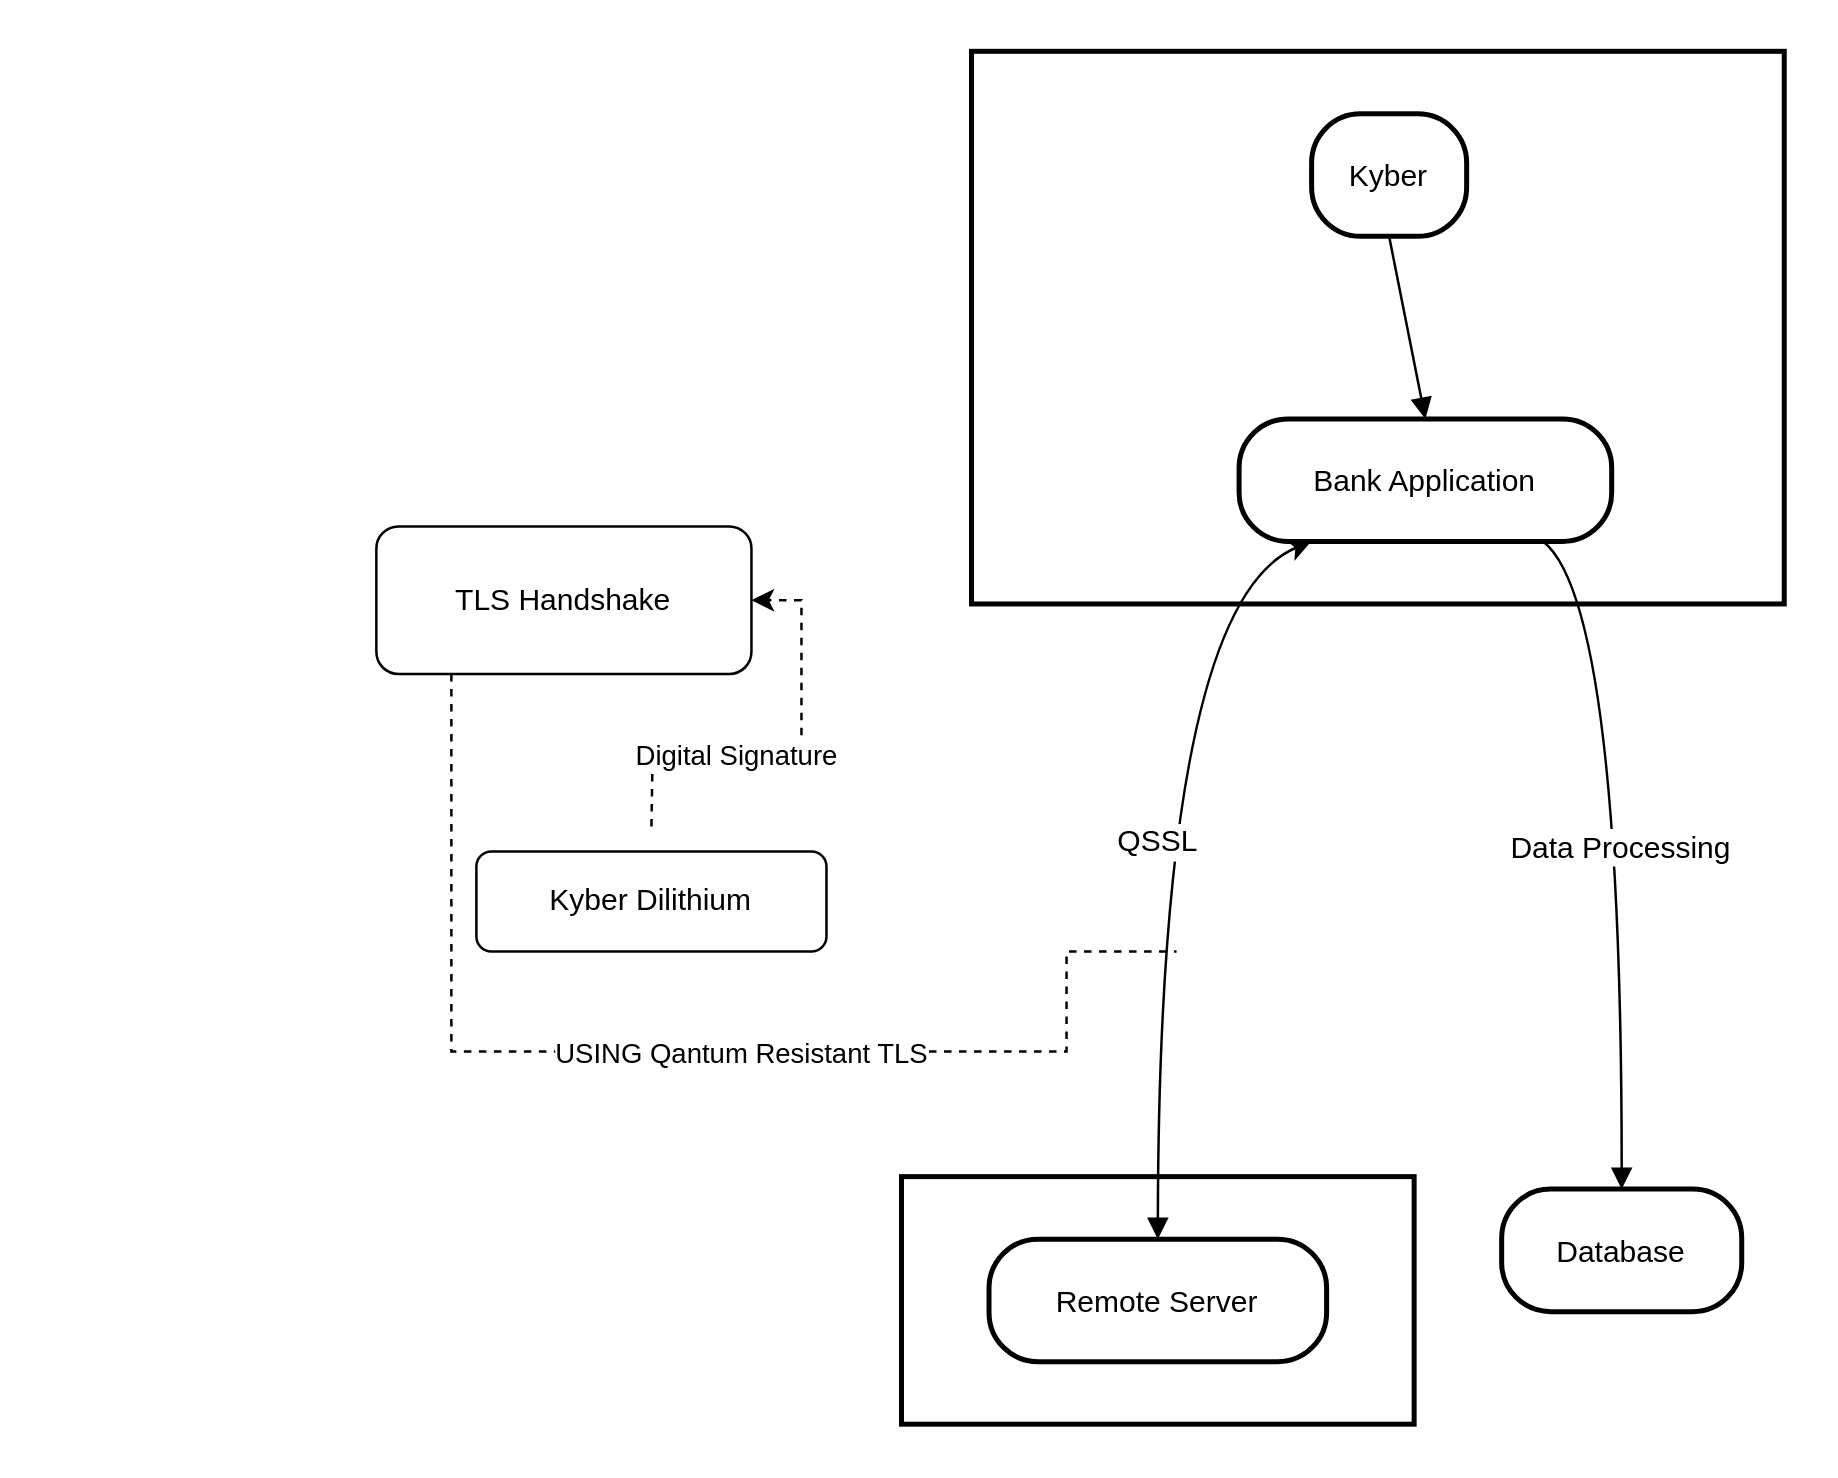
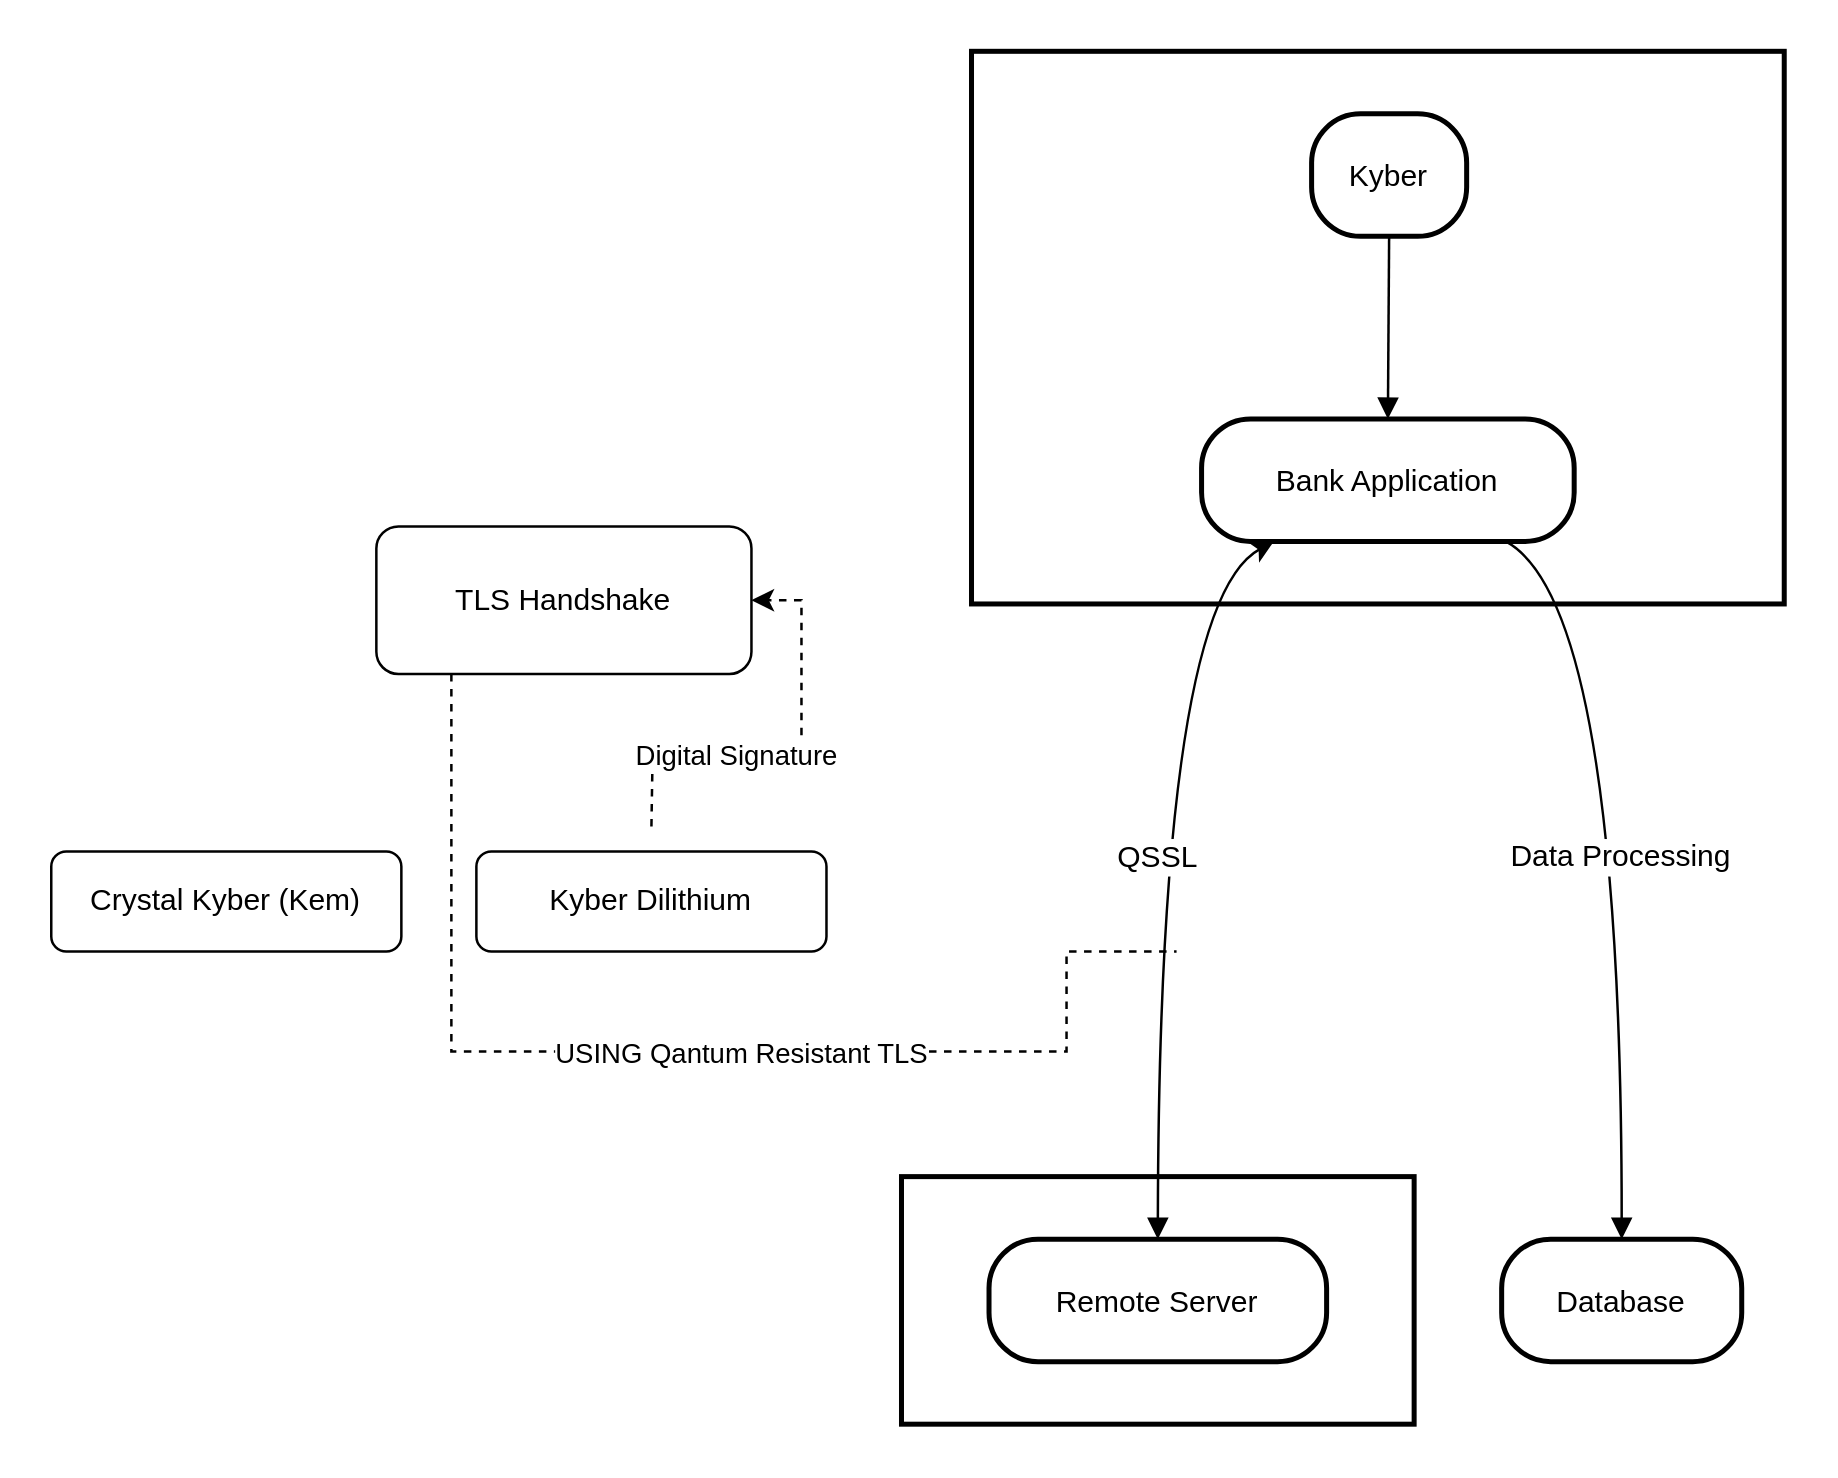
(1425, 480) -> (1388, 480)
none -> (226, 901)
(1621, 1250) -> (1621, 1300)
